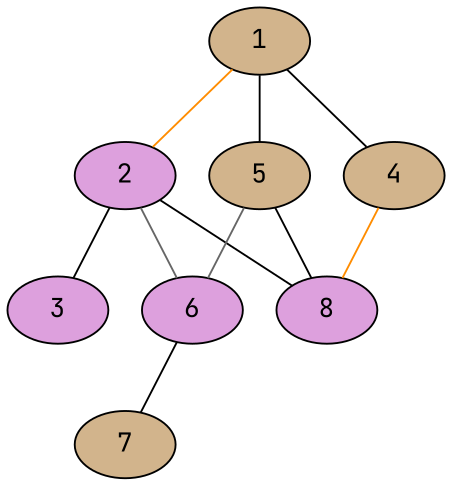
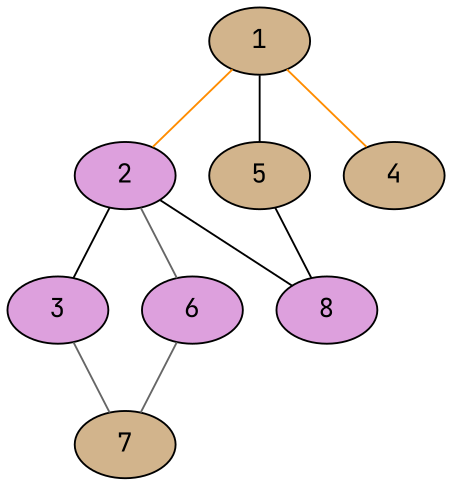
(327, 108) -> (327, 108)
(231, 232) -> none
(360, 243) -> none
none -> (92, 377)
(159, 377) -> (159, 377)
